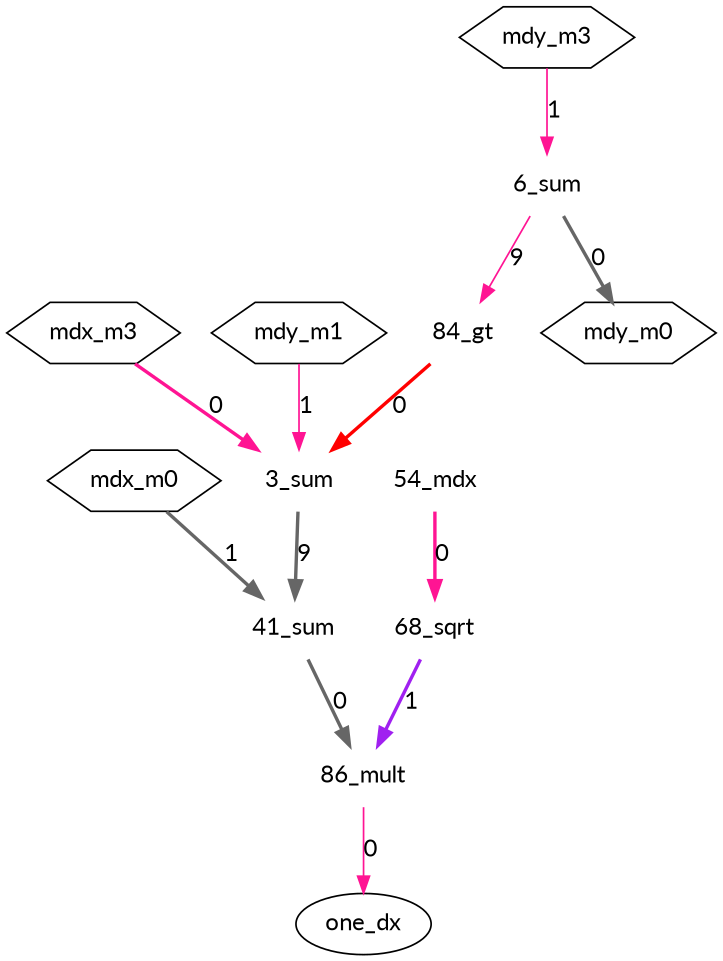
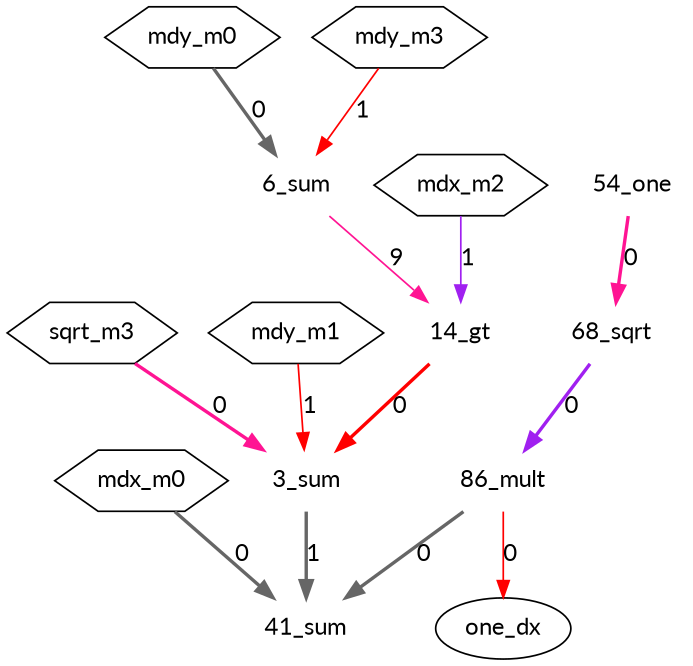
(547, 103) -> (353, 104)
none -> (461, 185)
(584, 252) -> (239, 104)
(93, 333) -> (92, 333)
(464, 333) -> (461, 333)
(299, 398) -> (301, 398)
(435, 481) -> (632, 185)
(232, 555) -> (243, 555)
(305, 555) -> (314, 555)
(325, 695) -> (412, 550)
(412, 702) -> (572, 407)
(364, 842) -> (503, 546)
